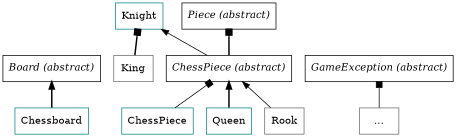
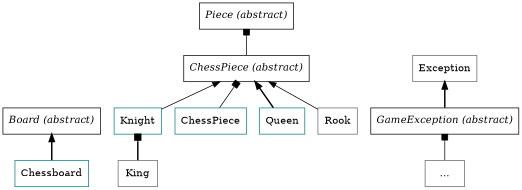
(187, 44) -> (187, 97)
(229, 46) -> (246, 46)
none -> (445, 69)
